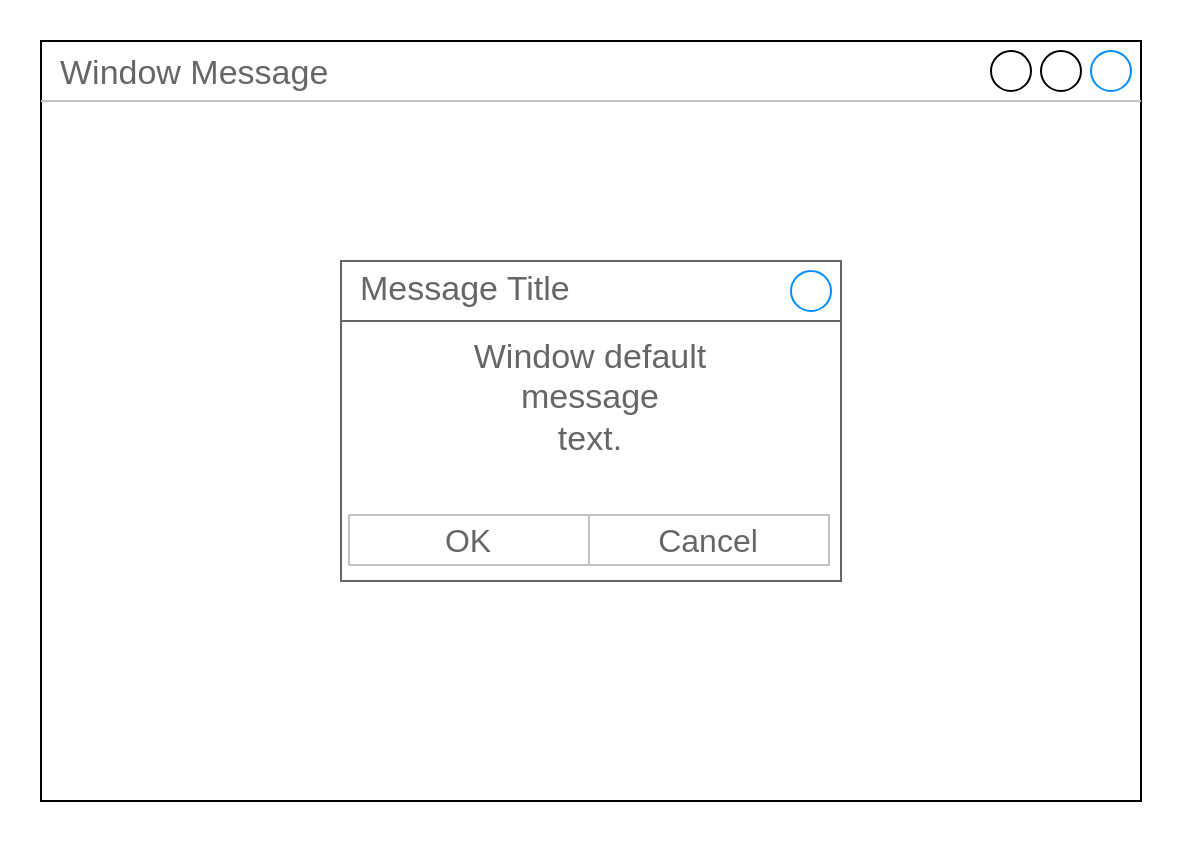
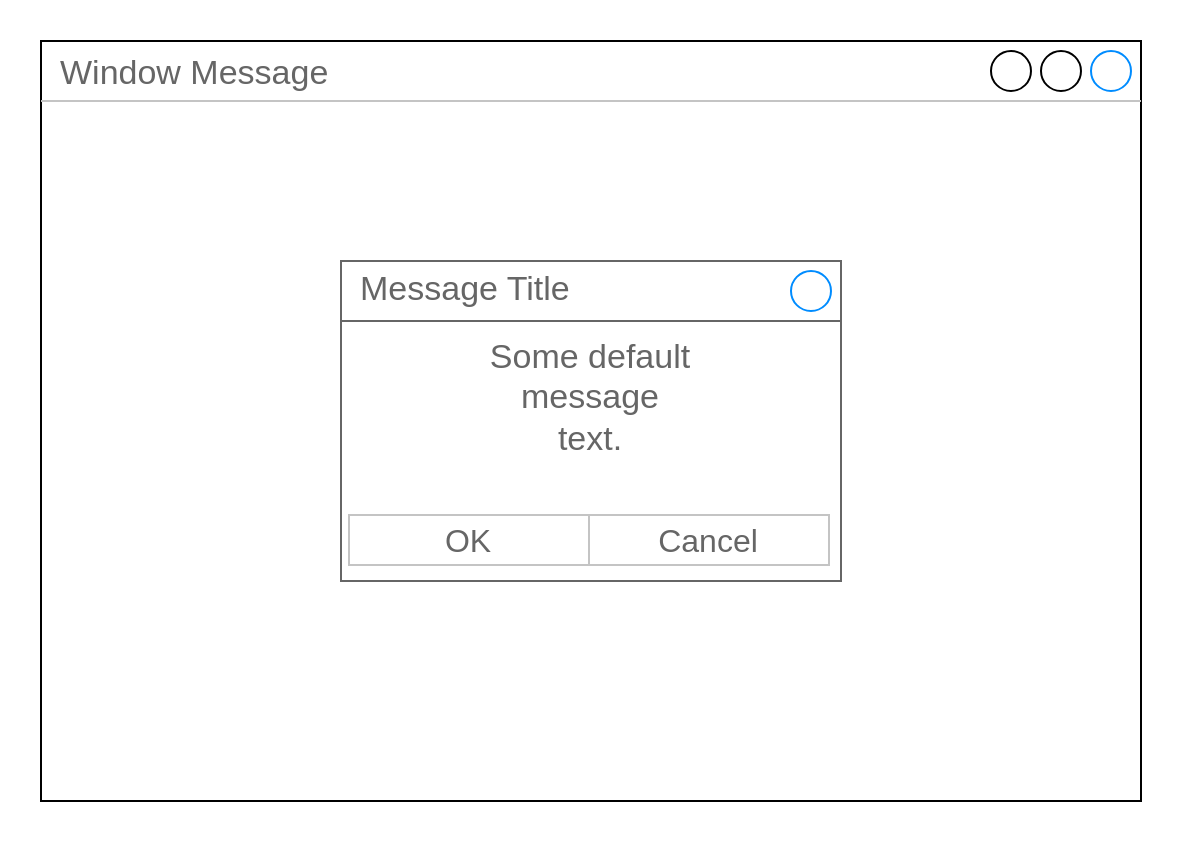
(591, 400) -> (591, 400)
